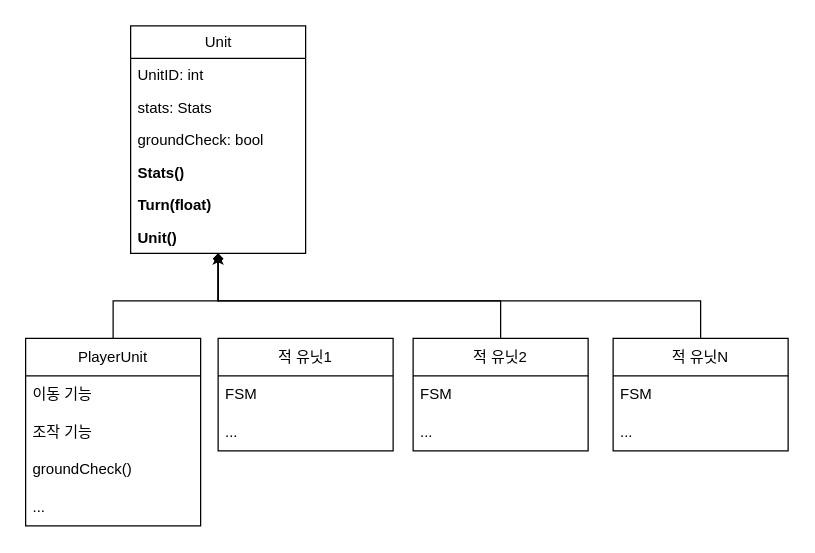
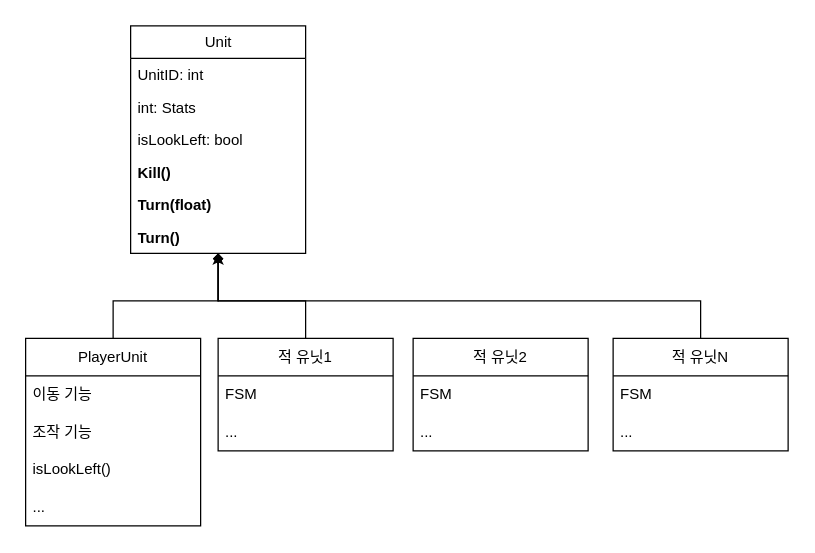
(185, 108) -> (174, 108)
(204, 141) -> (198, 141)
(168, 173) -> (157, 173)
(161, 238) -> (163, 238)
none -> (306, 320)
(501, 320) -> none
(88, 469) -> (82, 469)
